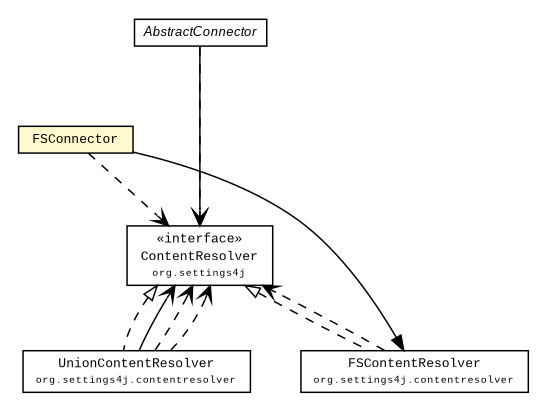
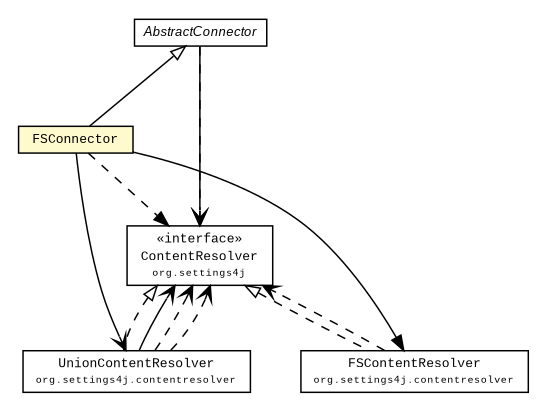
none -> (132, 91)
(123, 184) -> (123, 184)
none -> (91, 247)
